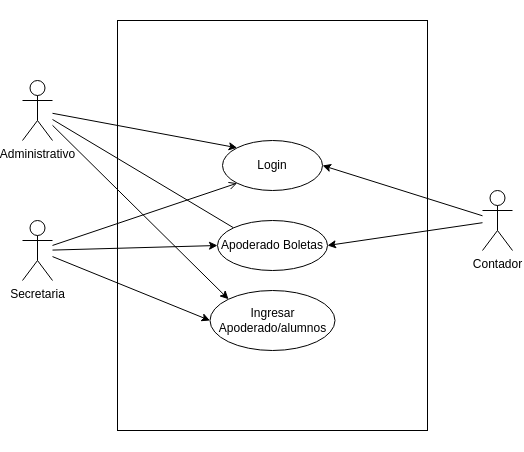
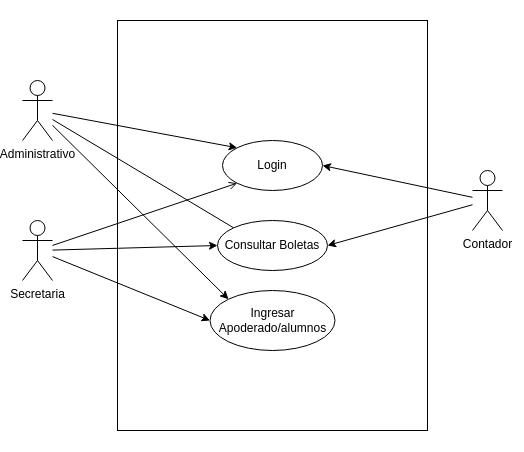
(498, 221) -> (488, 201)
(273, 246) -> (273, 246)
